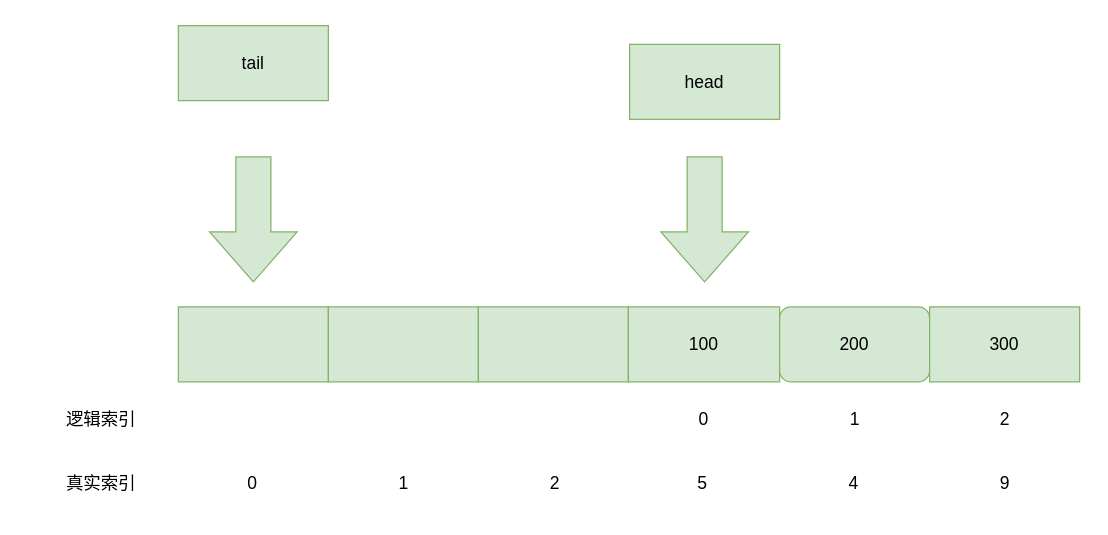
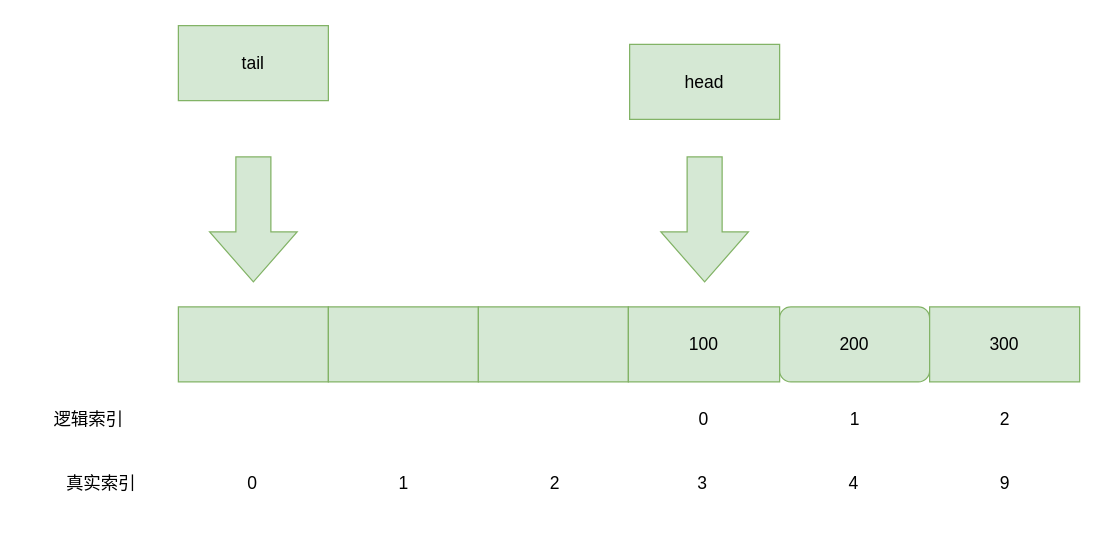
(101, 419) -> (89, 419)
(703, 483) -> (703, 483)
